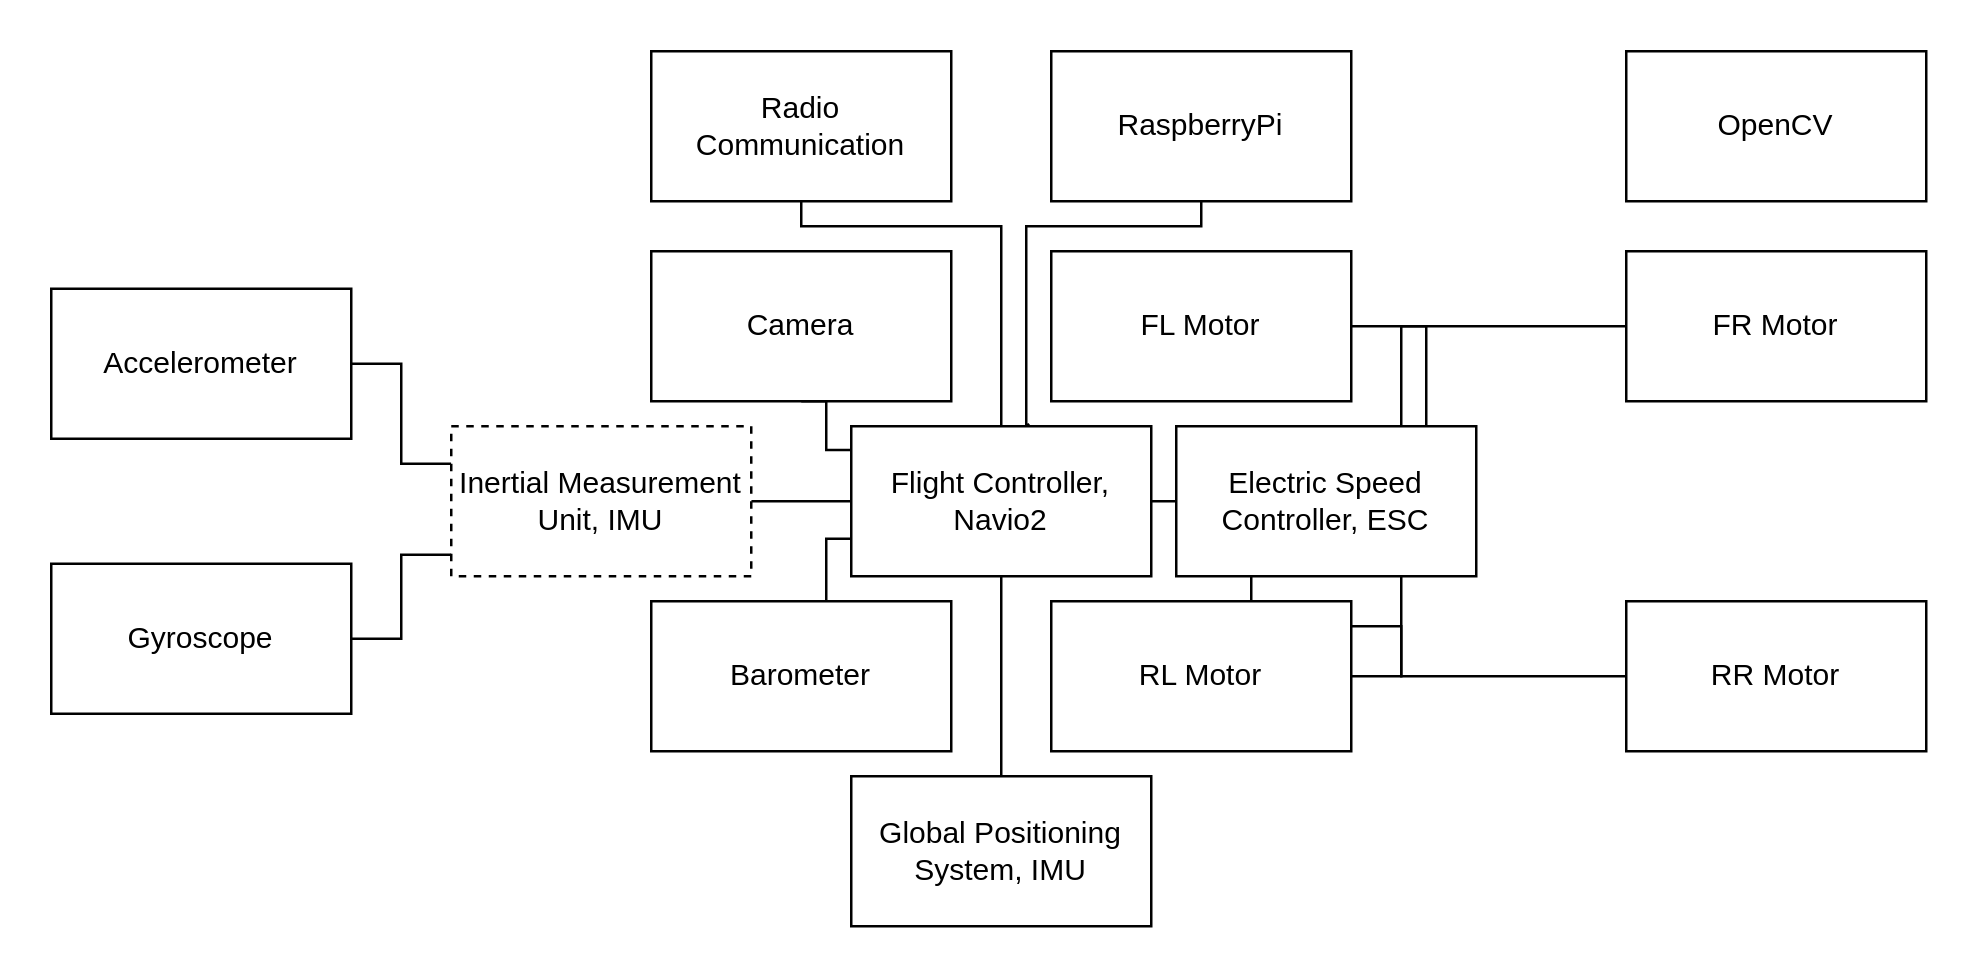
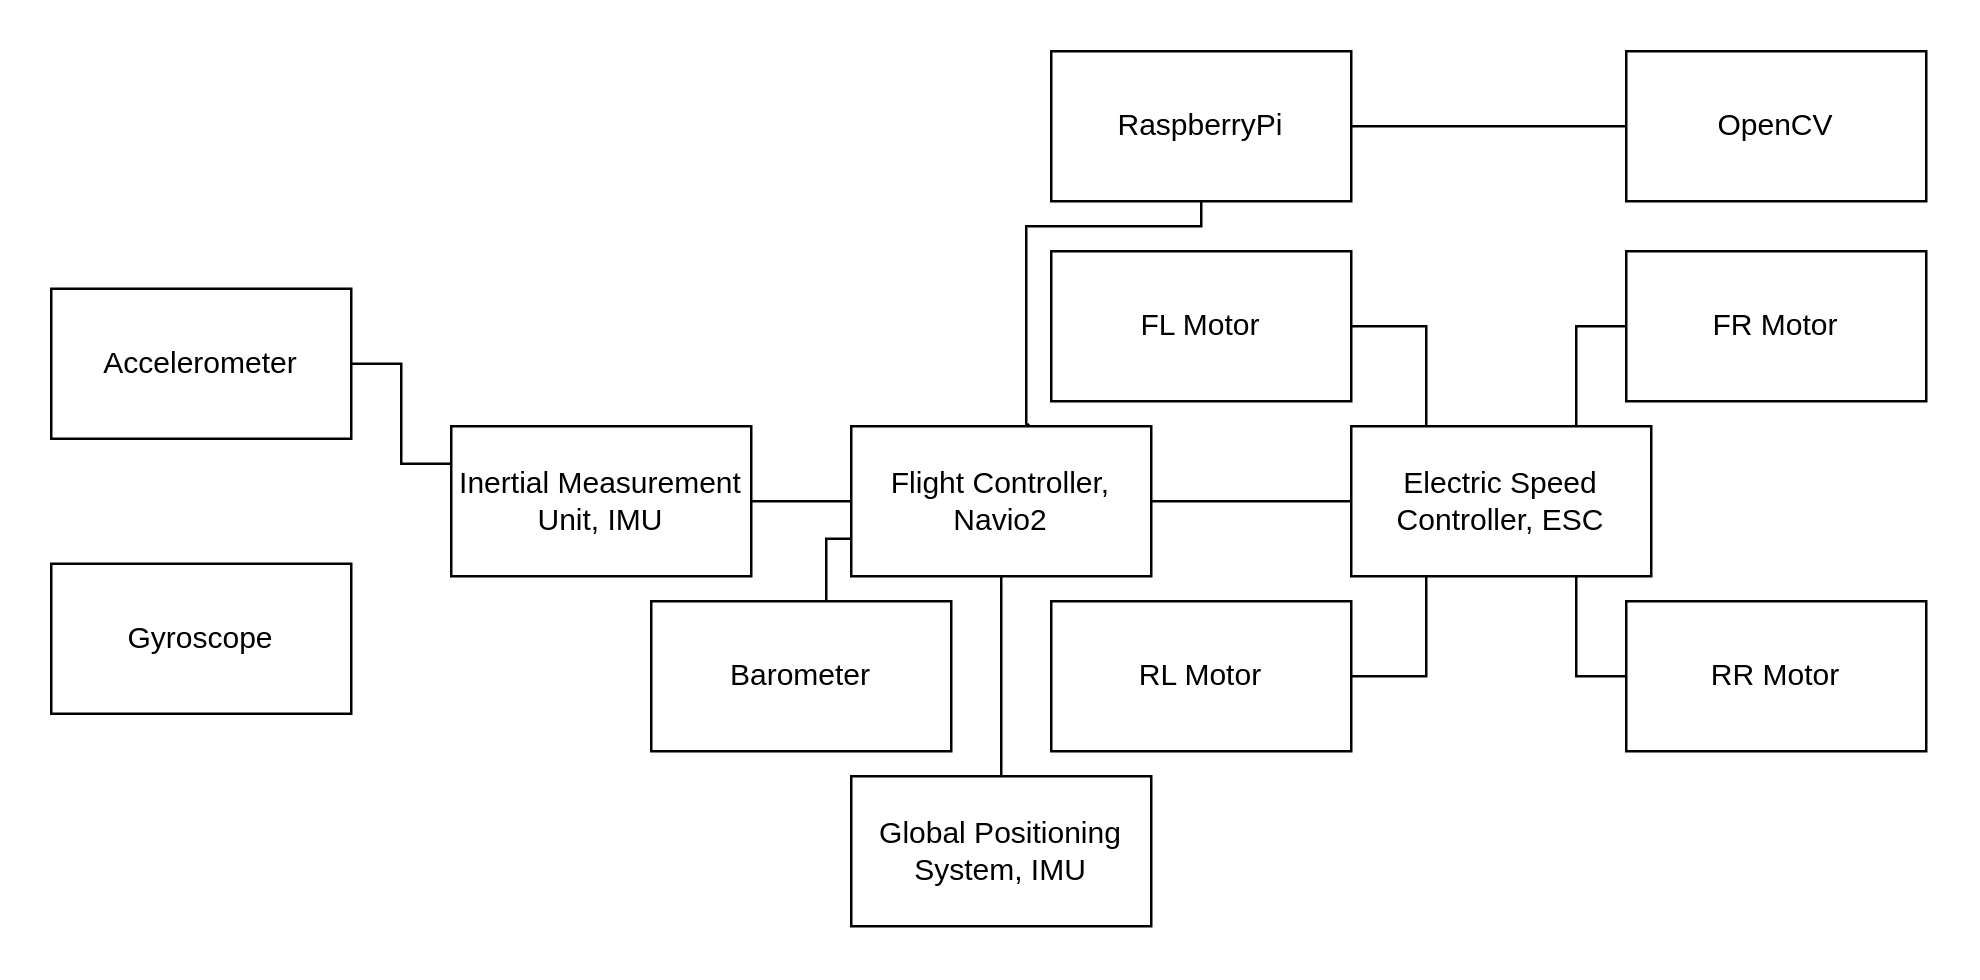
(801, 126) -> none
none -> (1488, 126)
(989, 226) -> none
(801, 326) -> none
(826, 425) -> none
(601, 501) -> (601, 501)
(1326, 501) -> (1501, 501)
(401, 596) -> none
